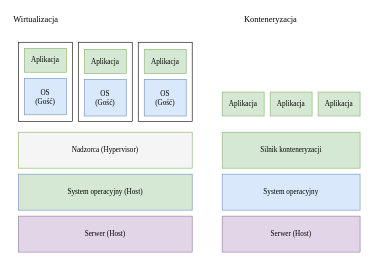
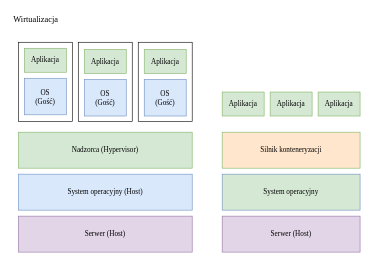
(282, 18) -> none
(105, 150) -> (105, 150)
(291, 150) -> (291, 150)
(105, 192) -> (105, 192)
(291, 192) -> (291, 192)
